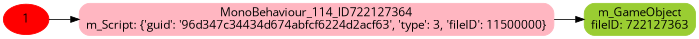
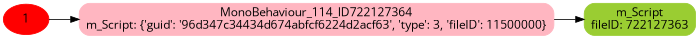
(640, 19) -> (640, 19)
